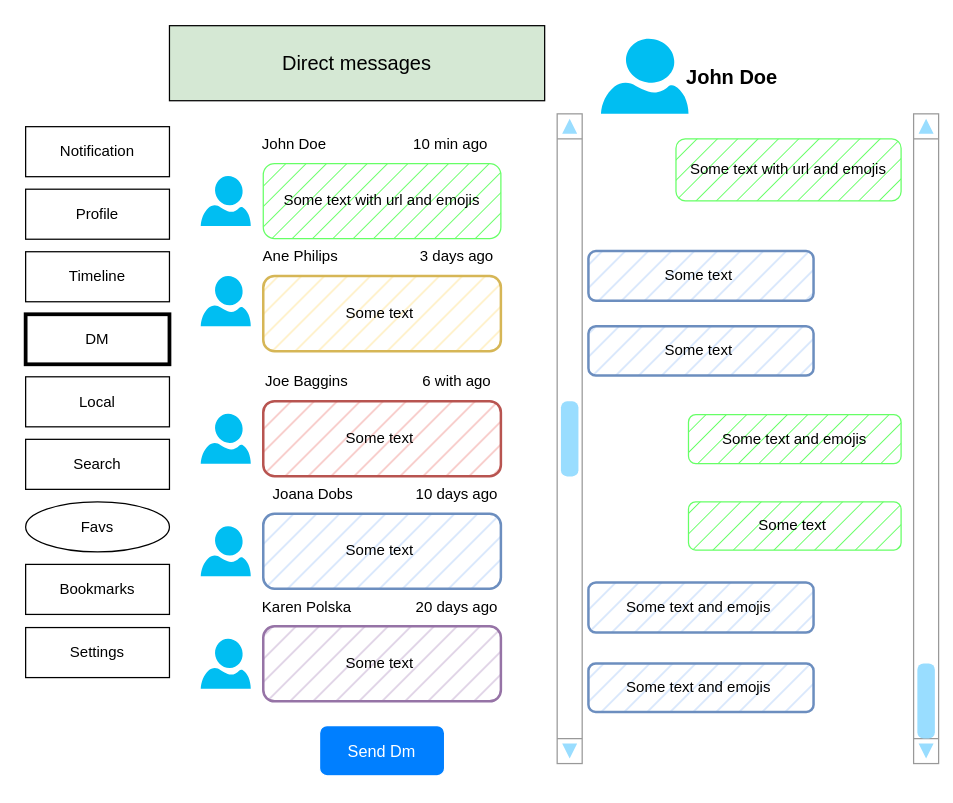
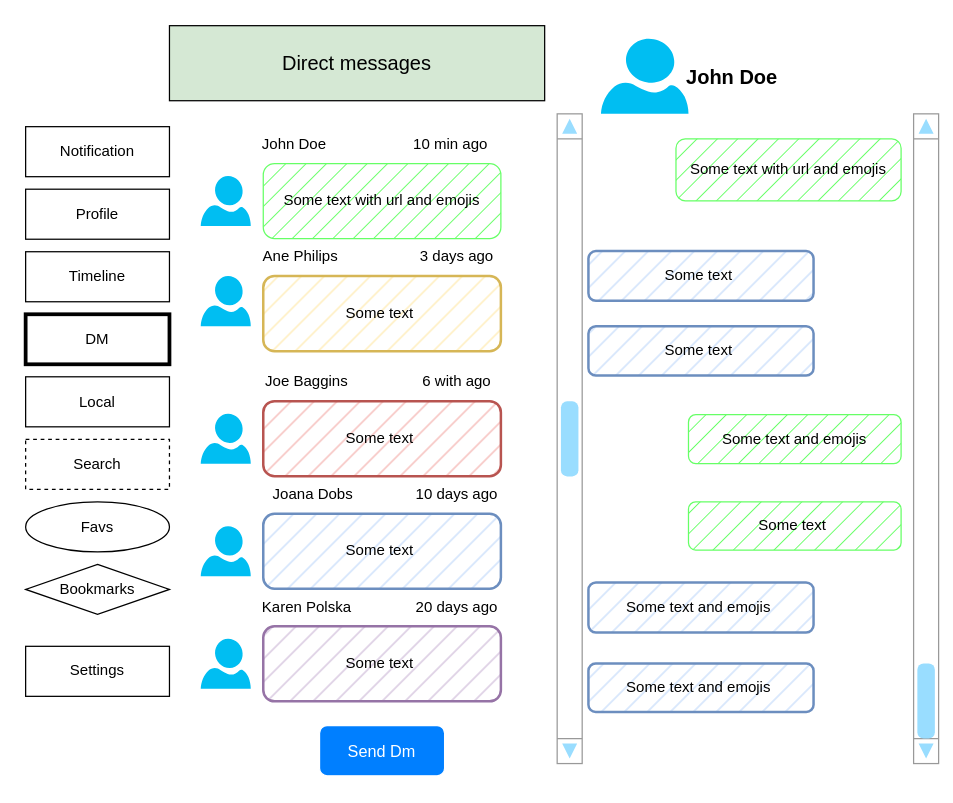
(98, 464) -> (98, 464)
(98, 589) -> (98, 589)
(98, 652) -> (98, 671)
